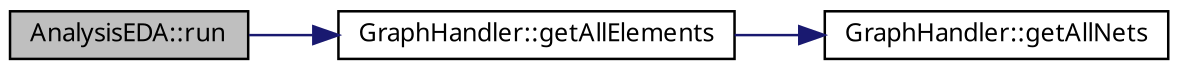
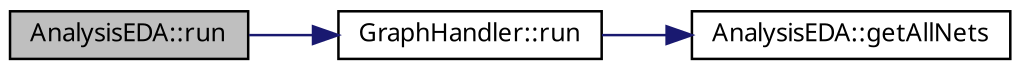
(536, 35) -> (470, 35)
(997, 35) -> (851, 35)
